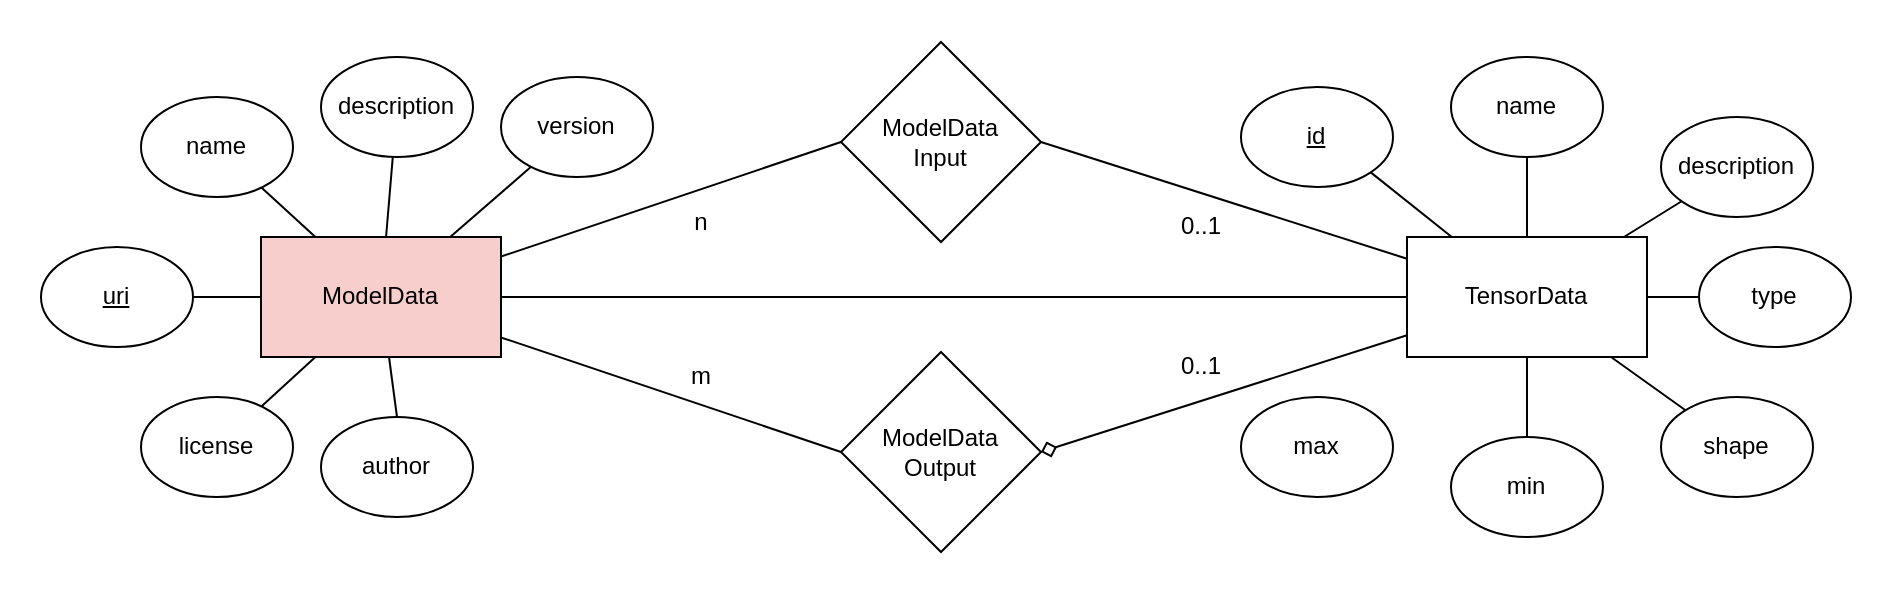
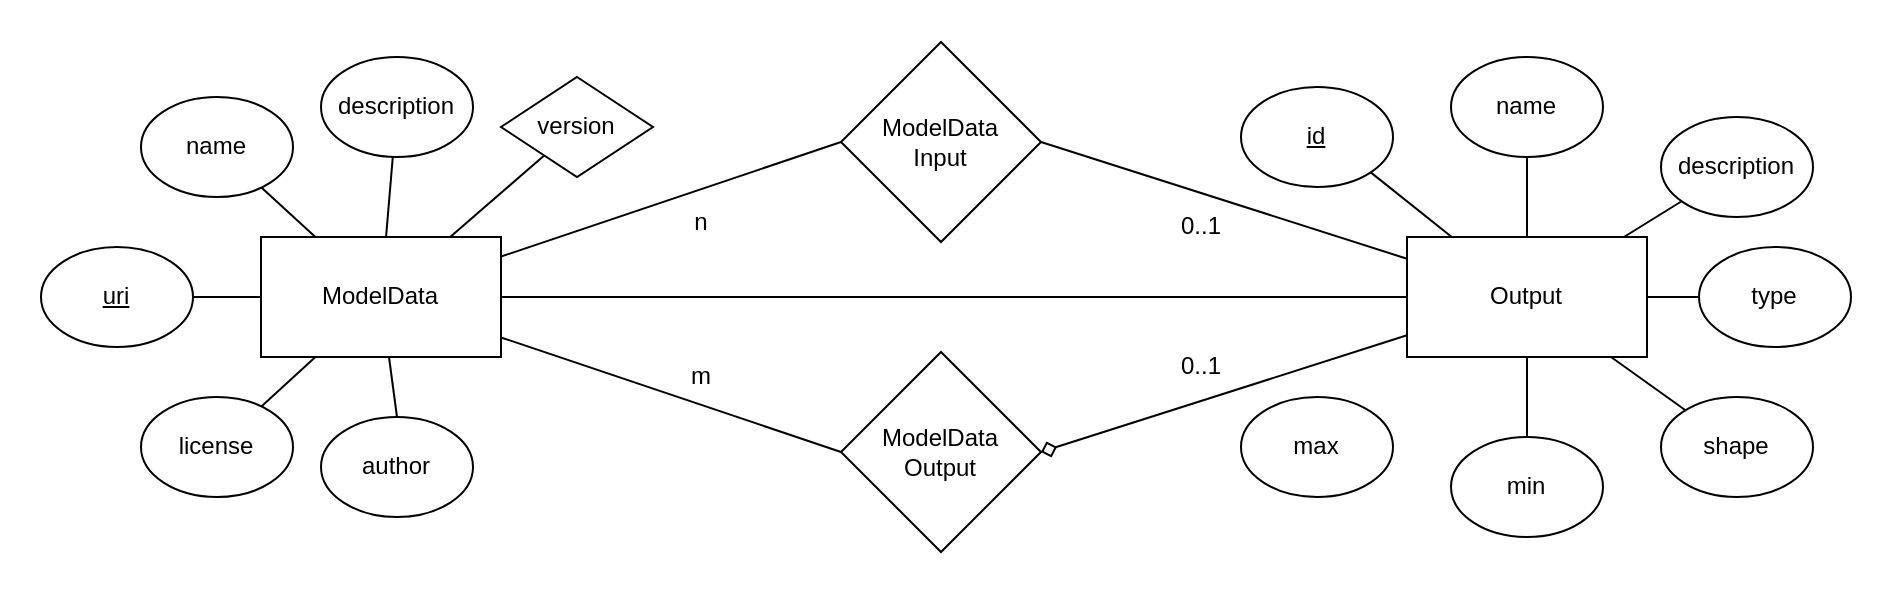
(577, 127) -> (577, 127)
(381, 297) -> (381, 297)
(1527, 297) -> (1527, 297)
